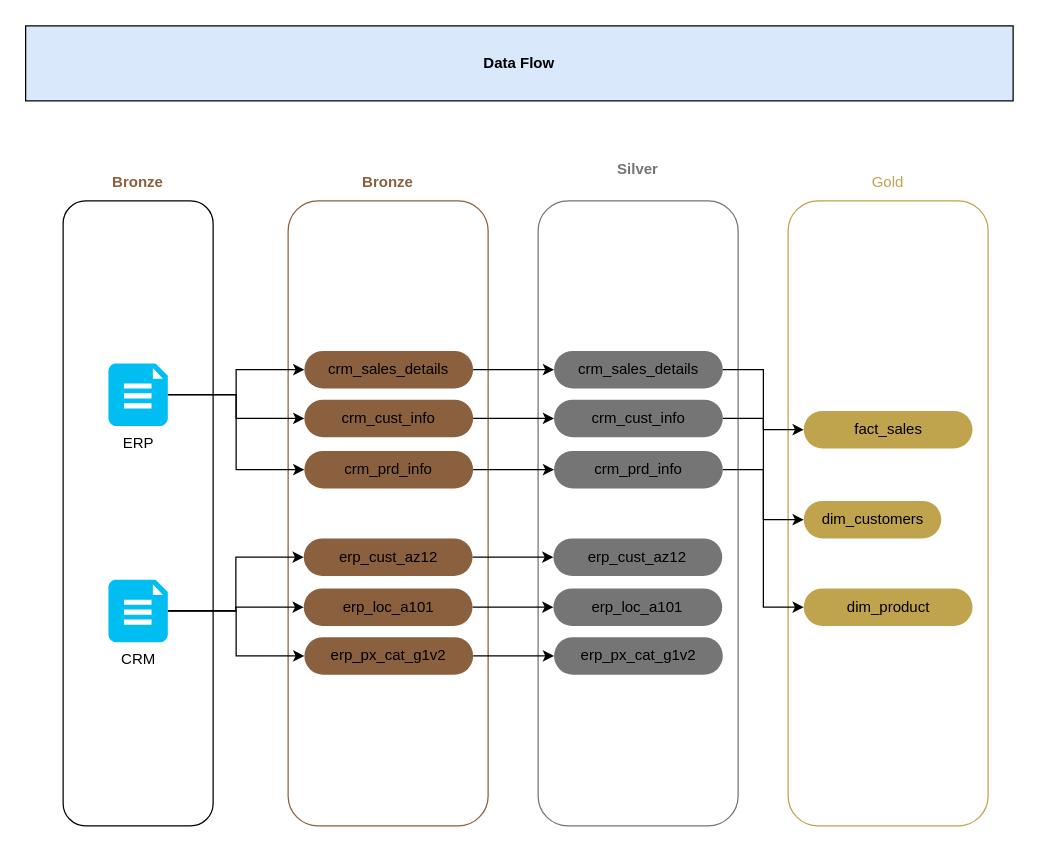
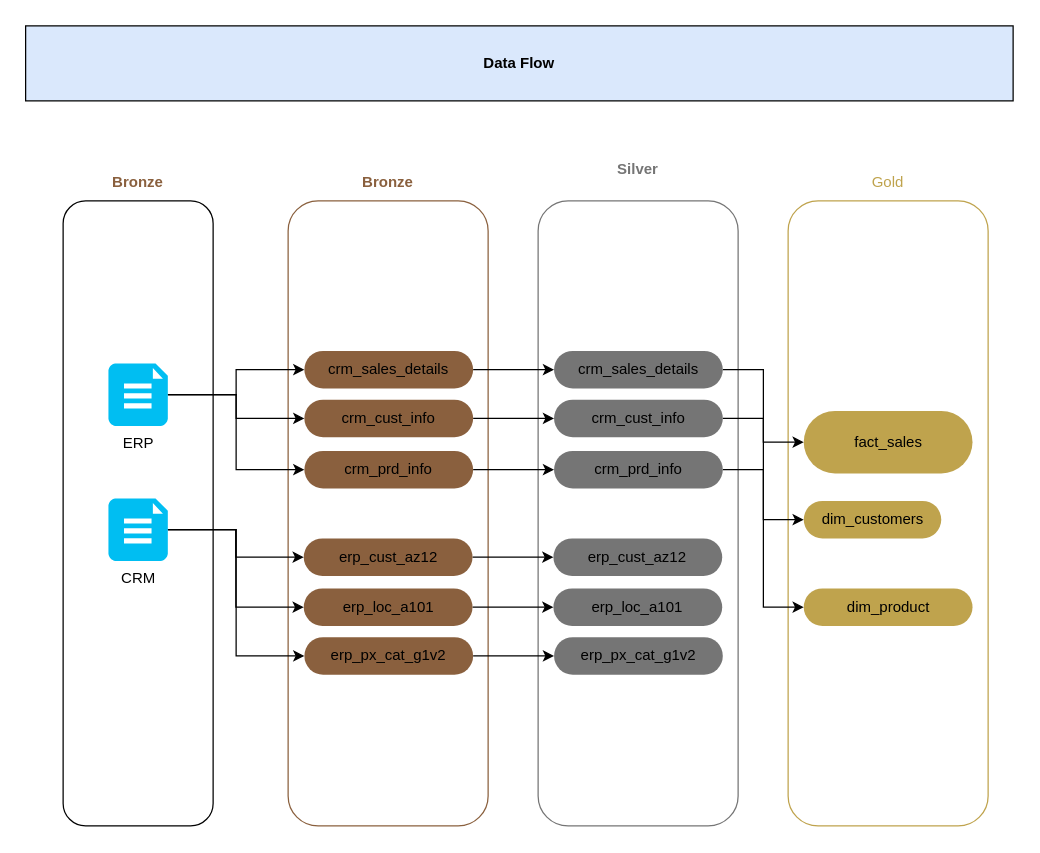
(888, 429) -> (888, 442)
(138, 611) -> (138, 529)
